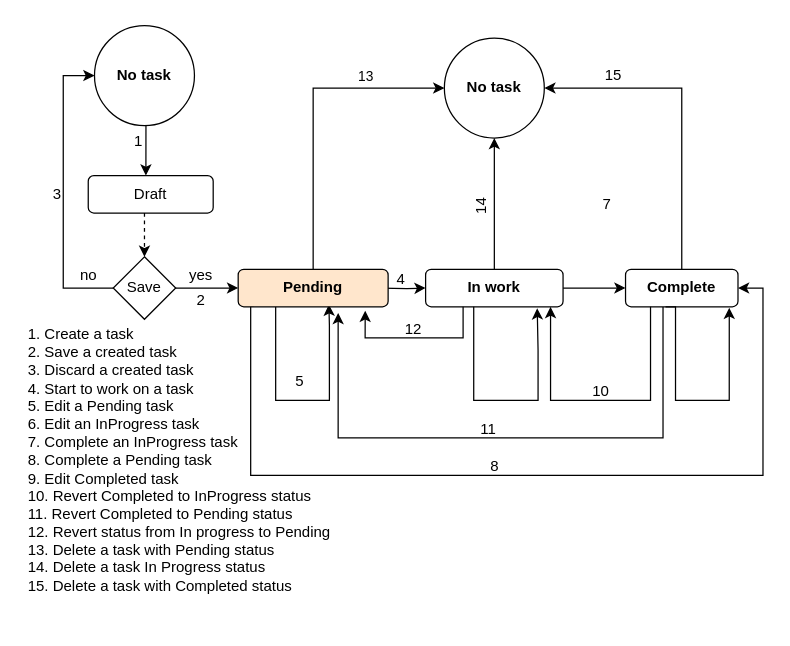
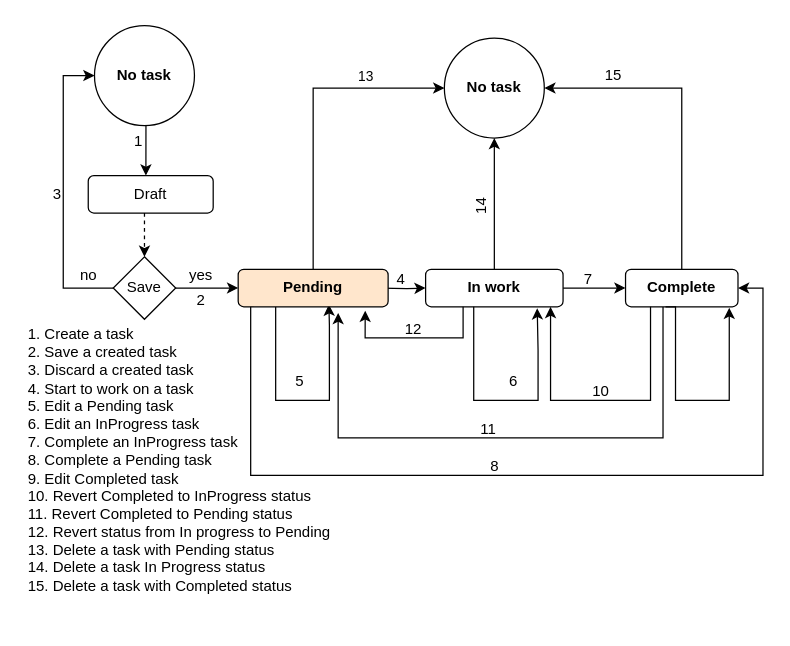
(607, 204) -> (588, 279)
none -> (513, 382)
